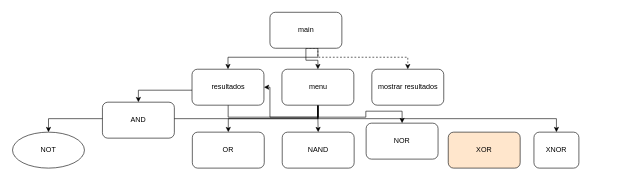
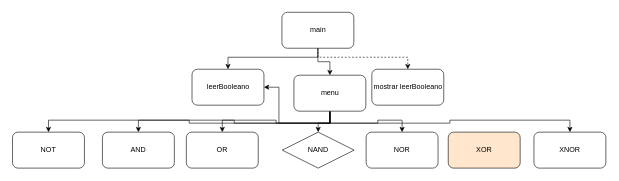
(306, 30) -> (318, 30)
(228, 87) -> (228, 87)
(318, 87) -> (330, 93)
(408, 87) -> (408, 87)
(138, 120) -> (138, 150)
(402, 141) -> (402, 150)
(48, 150) -> (48, 150)
(228, 150) -> (222, 150)
(318, 150) -> (318, 150)
(557, 150) -> (570, 150)
